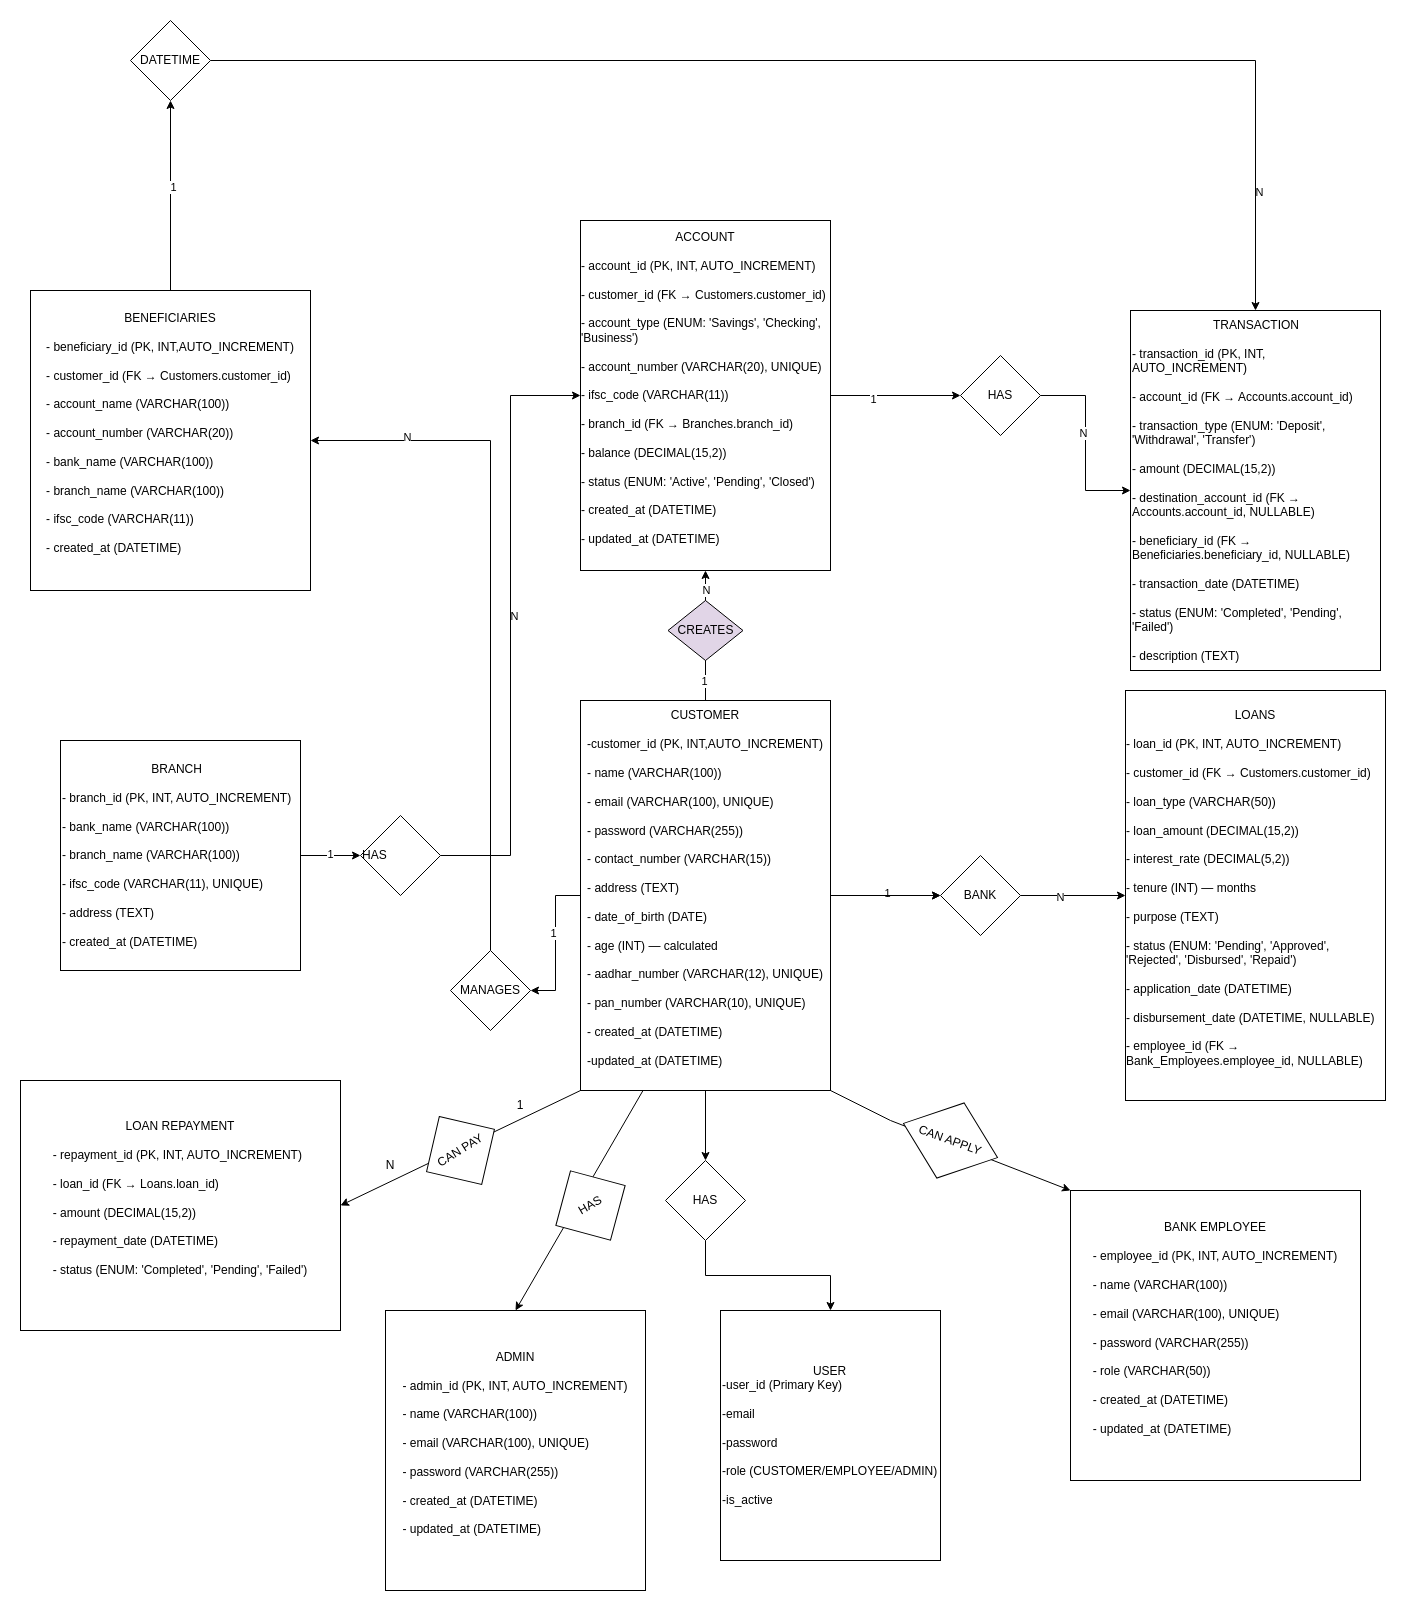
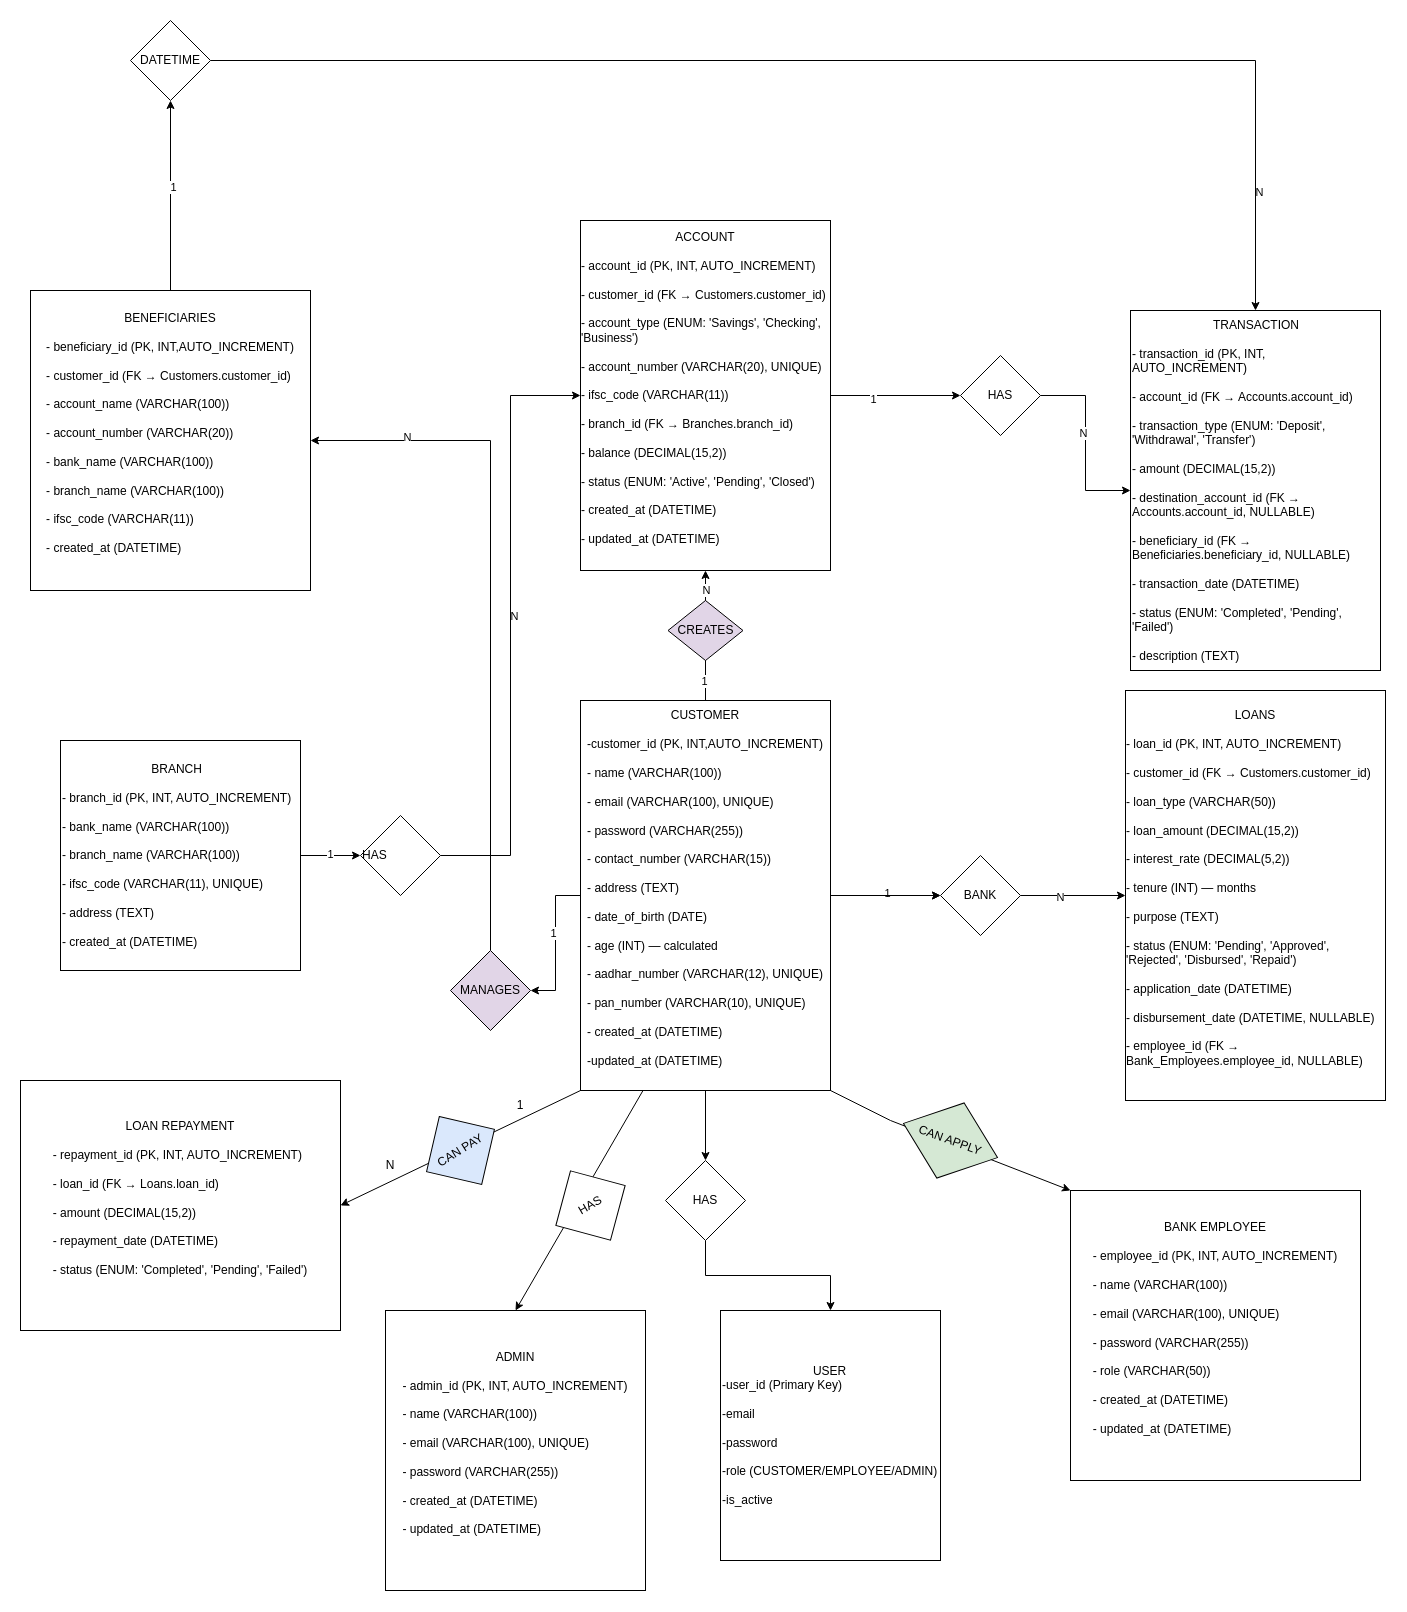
(491, 991) -> (491, 991)
(951, 1141) -> (951, 1141)
(461, 1151) -> (461, 1151)
